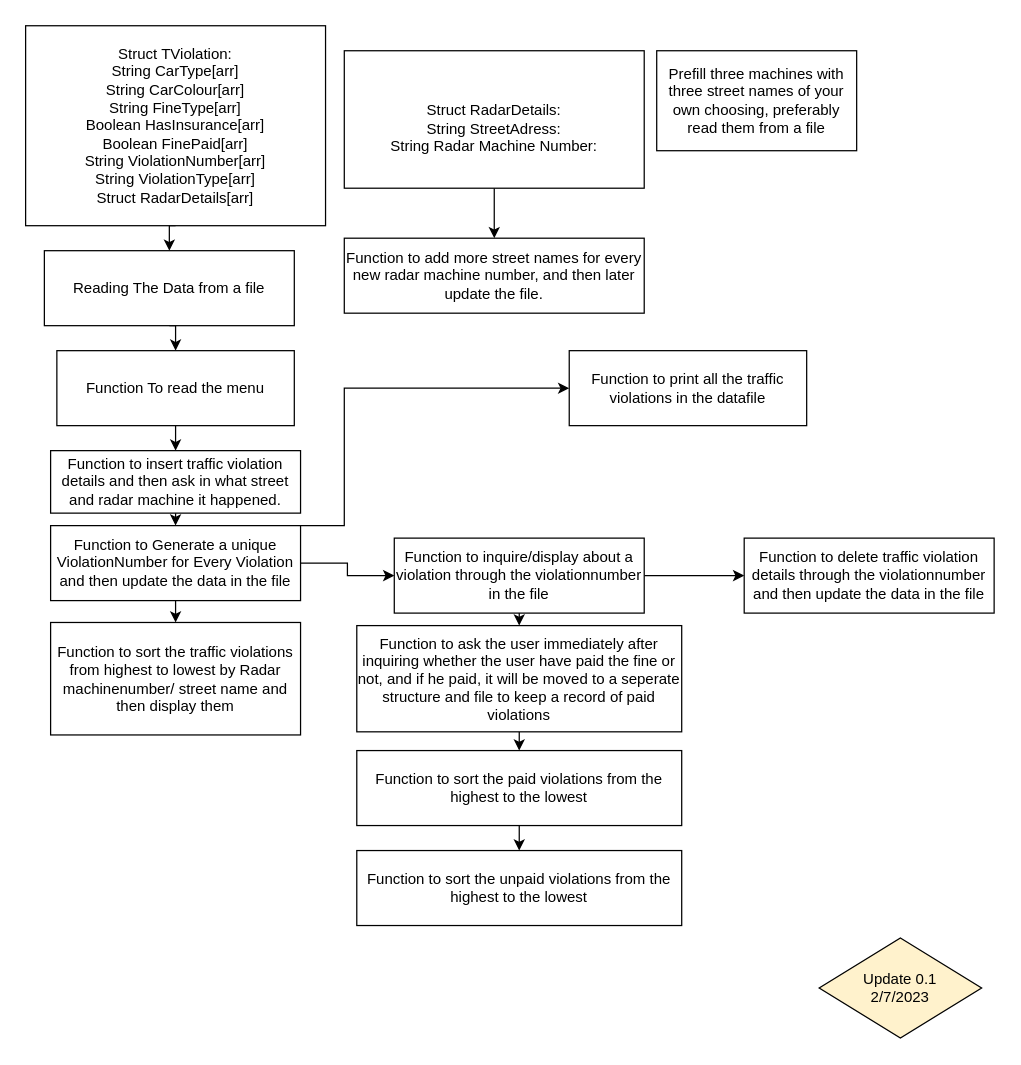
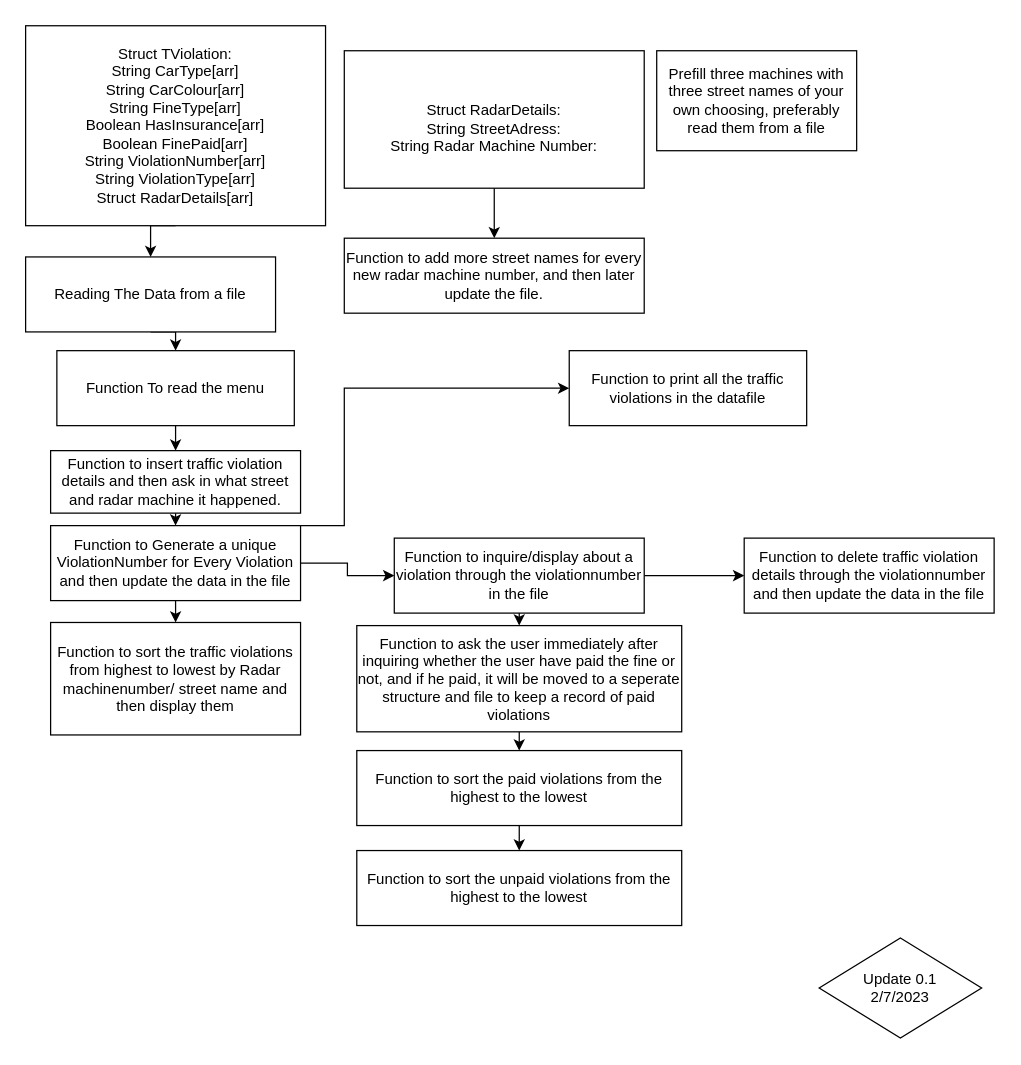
(169, 288) -> (151, 294)
(901, 988) -> (901, 988)
